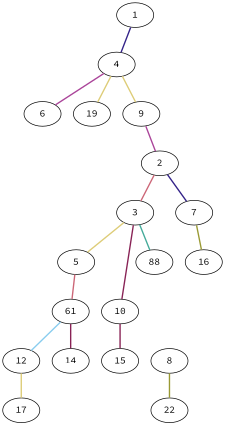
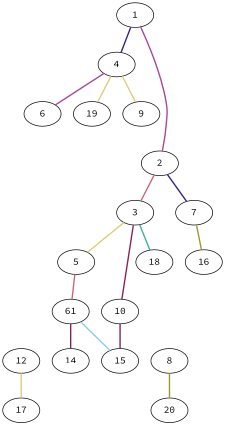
(151, 139) -> (163, 87)
(154, 262) -> (154, 262)
(46, 336) -> (95, 336)
(169, 410) -> (169, 410)
